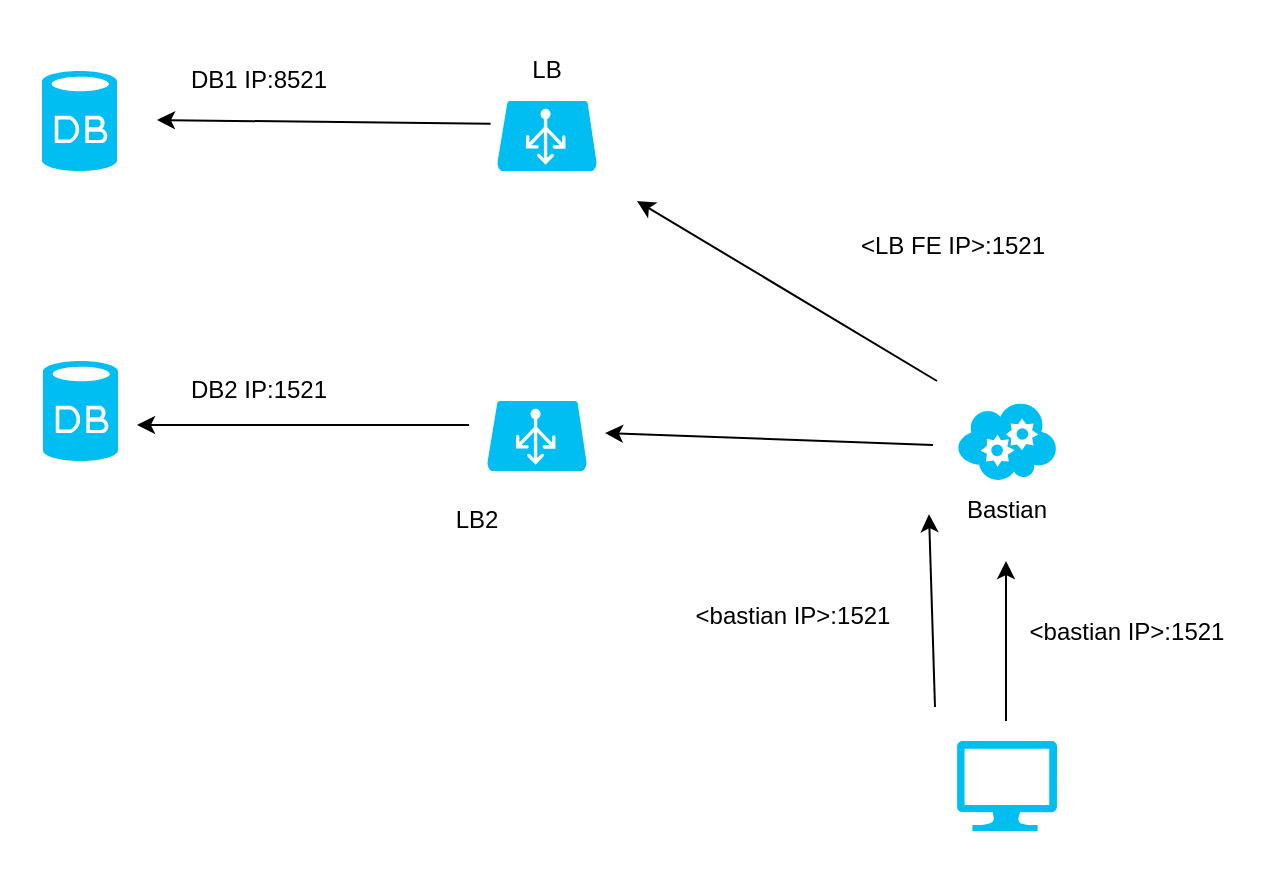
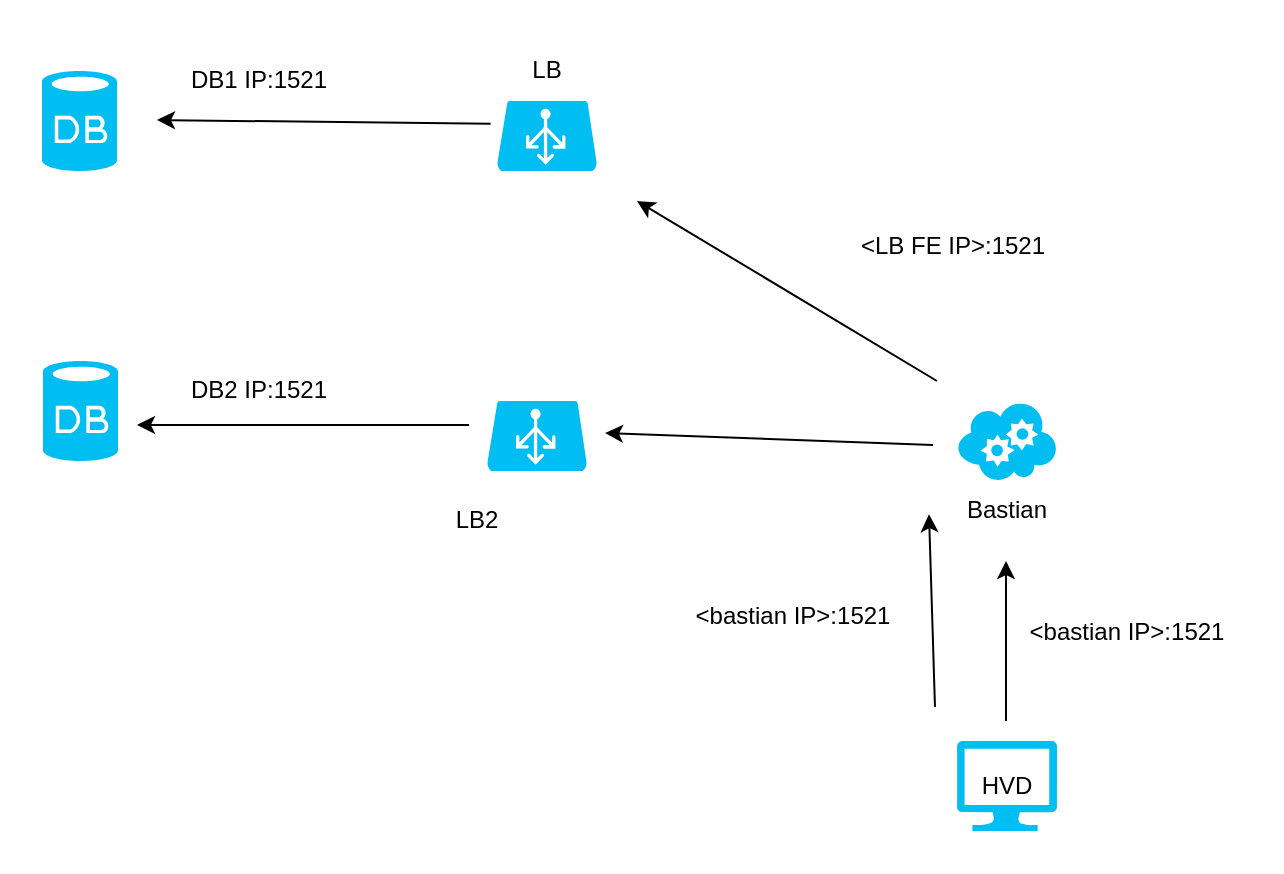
(260, 81) -> (260, 81)
none -> (1007, 786)
